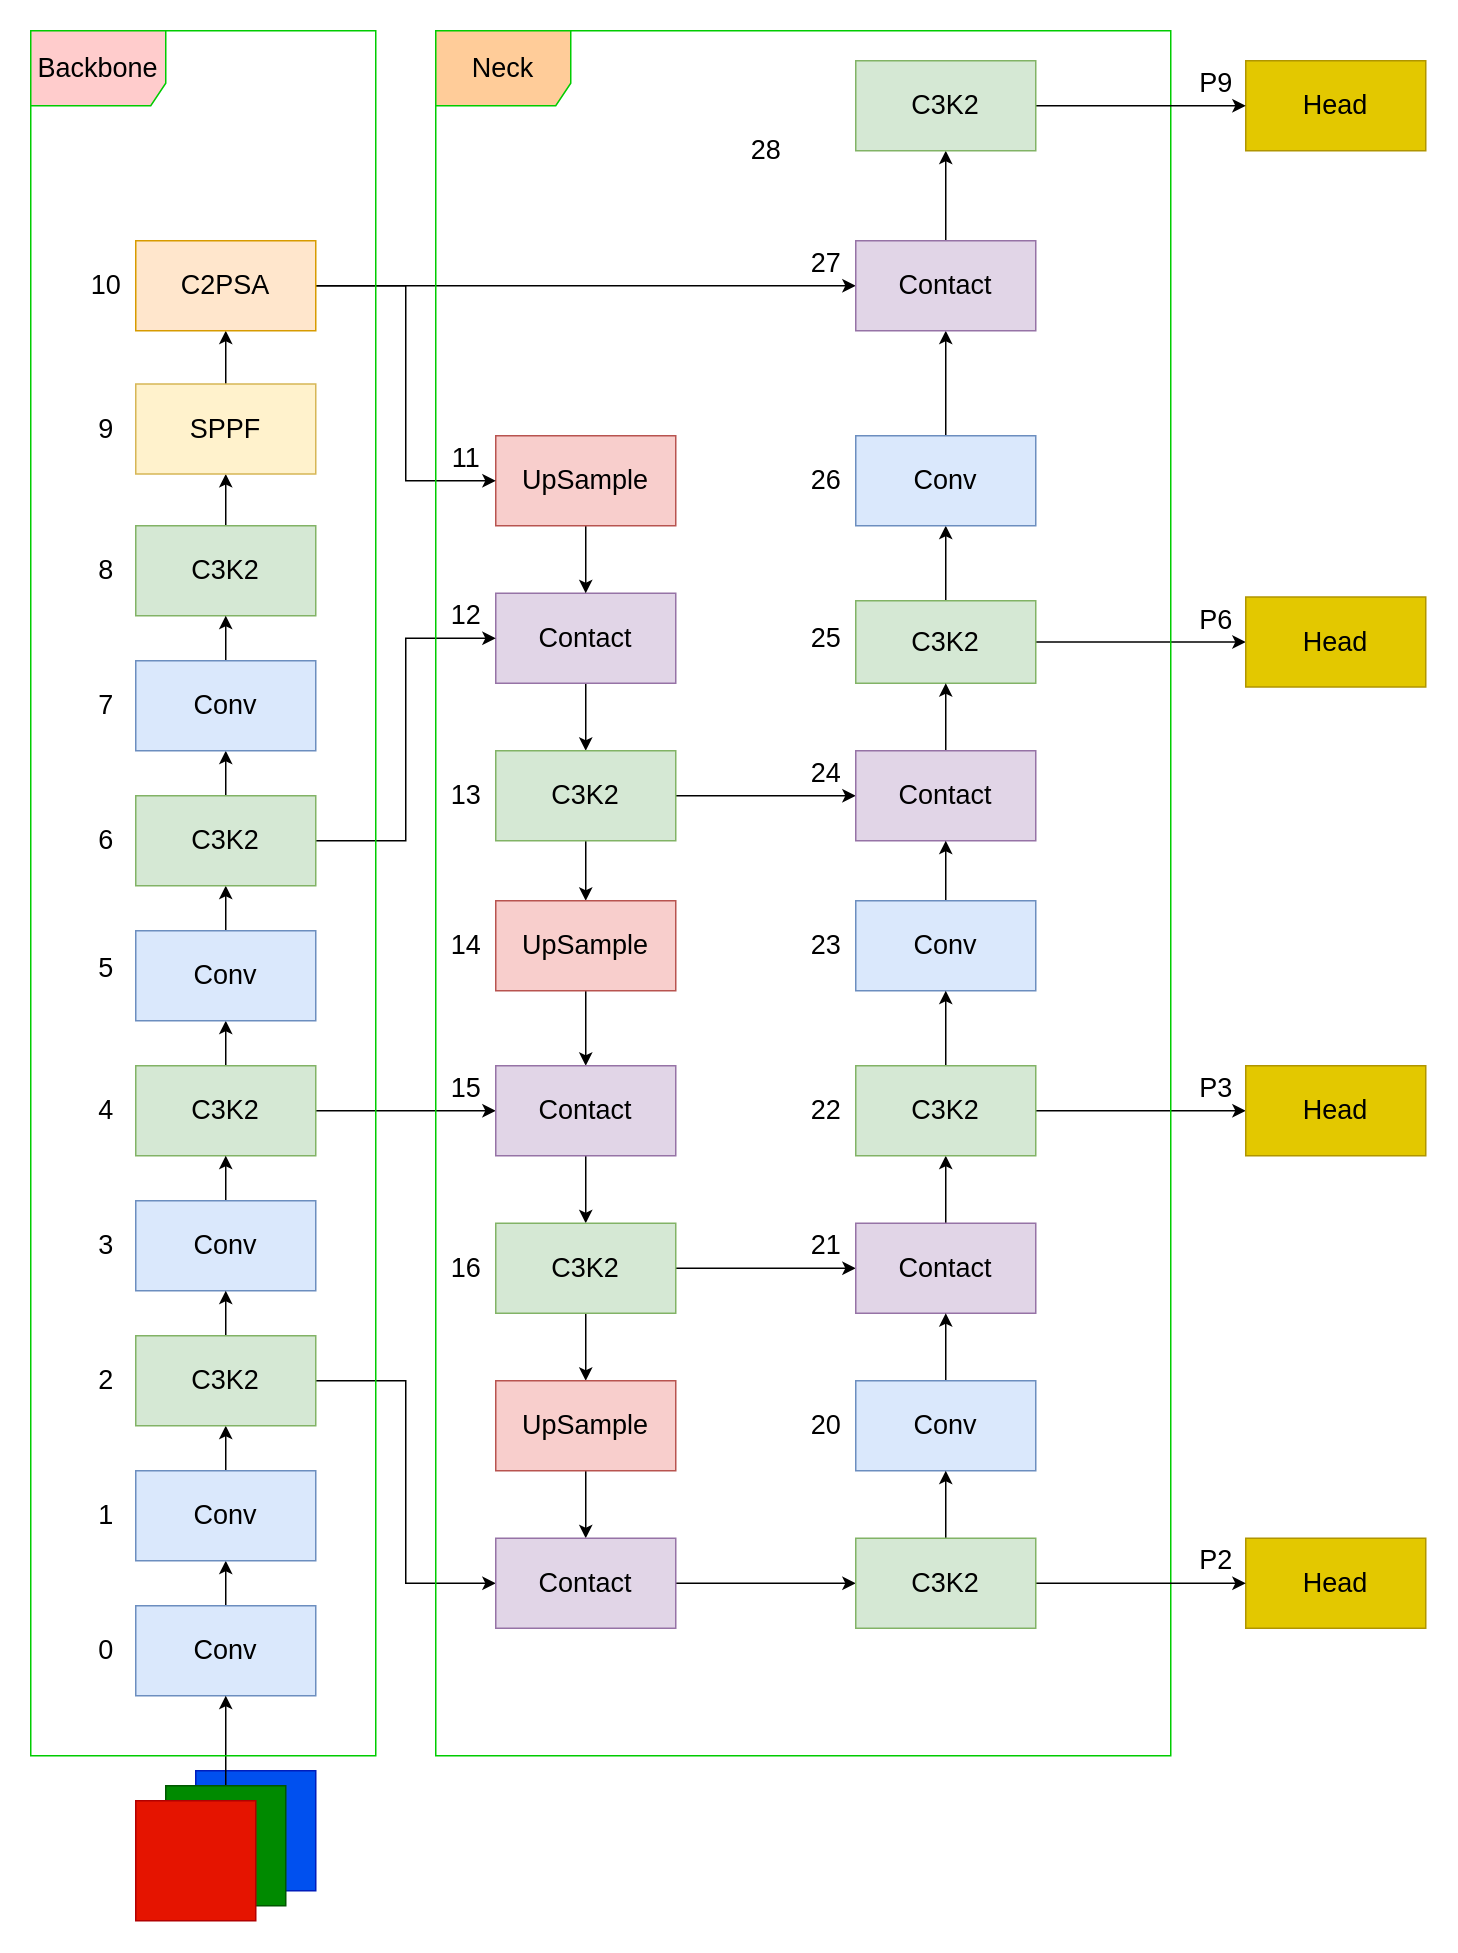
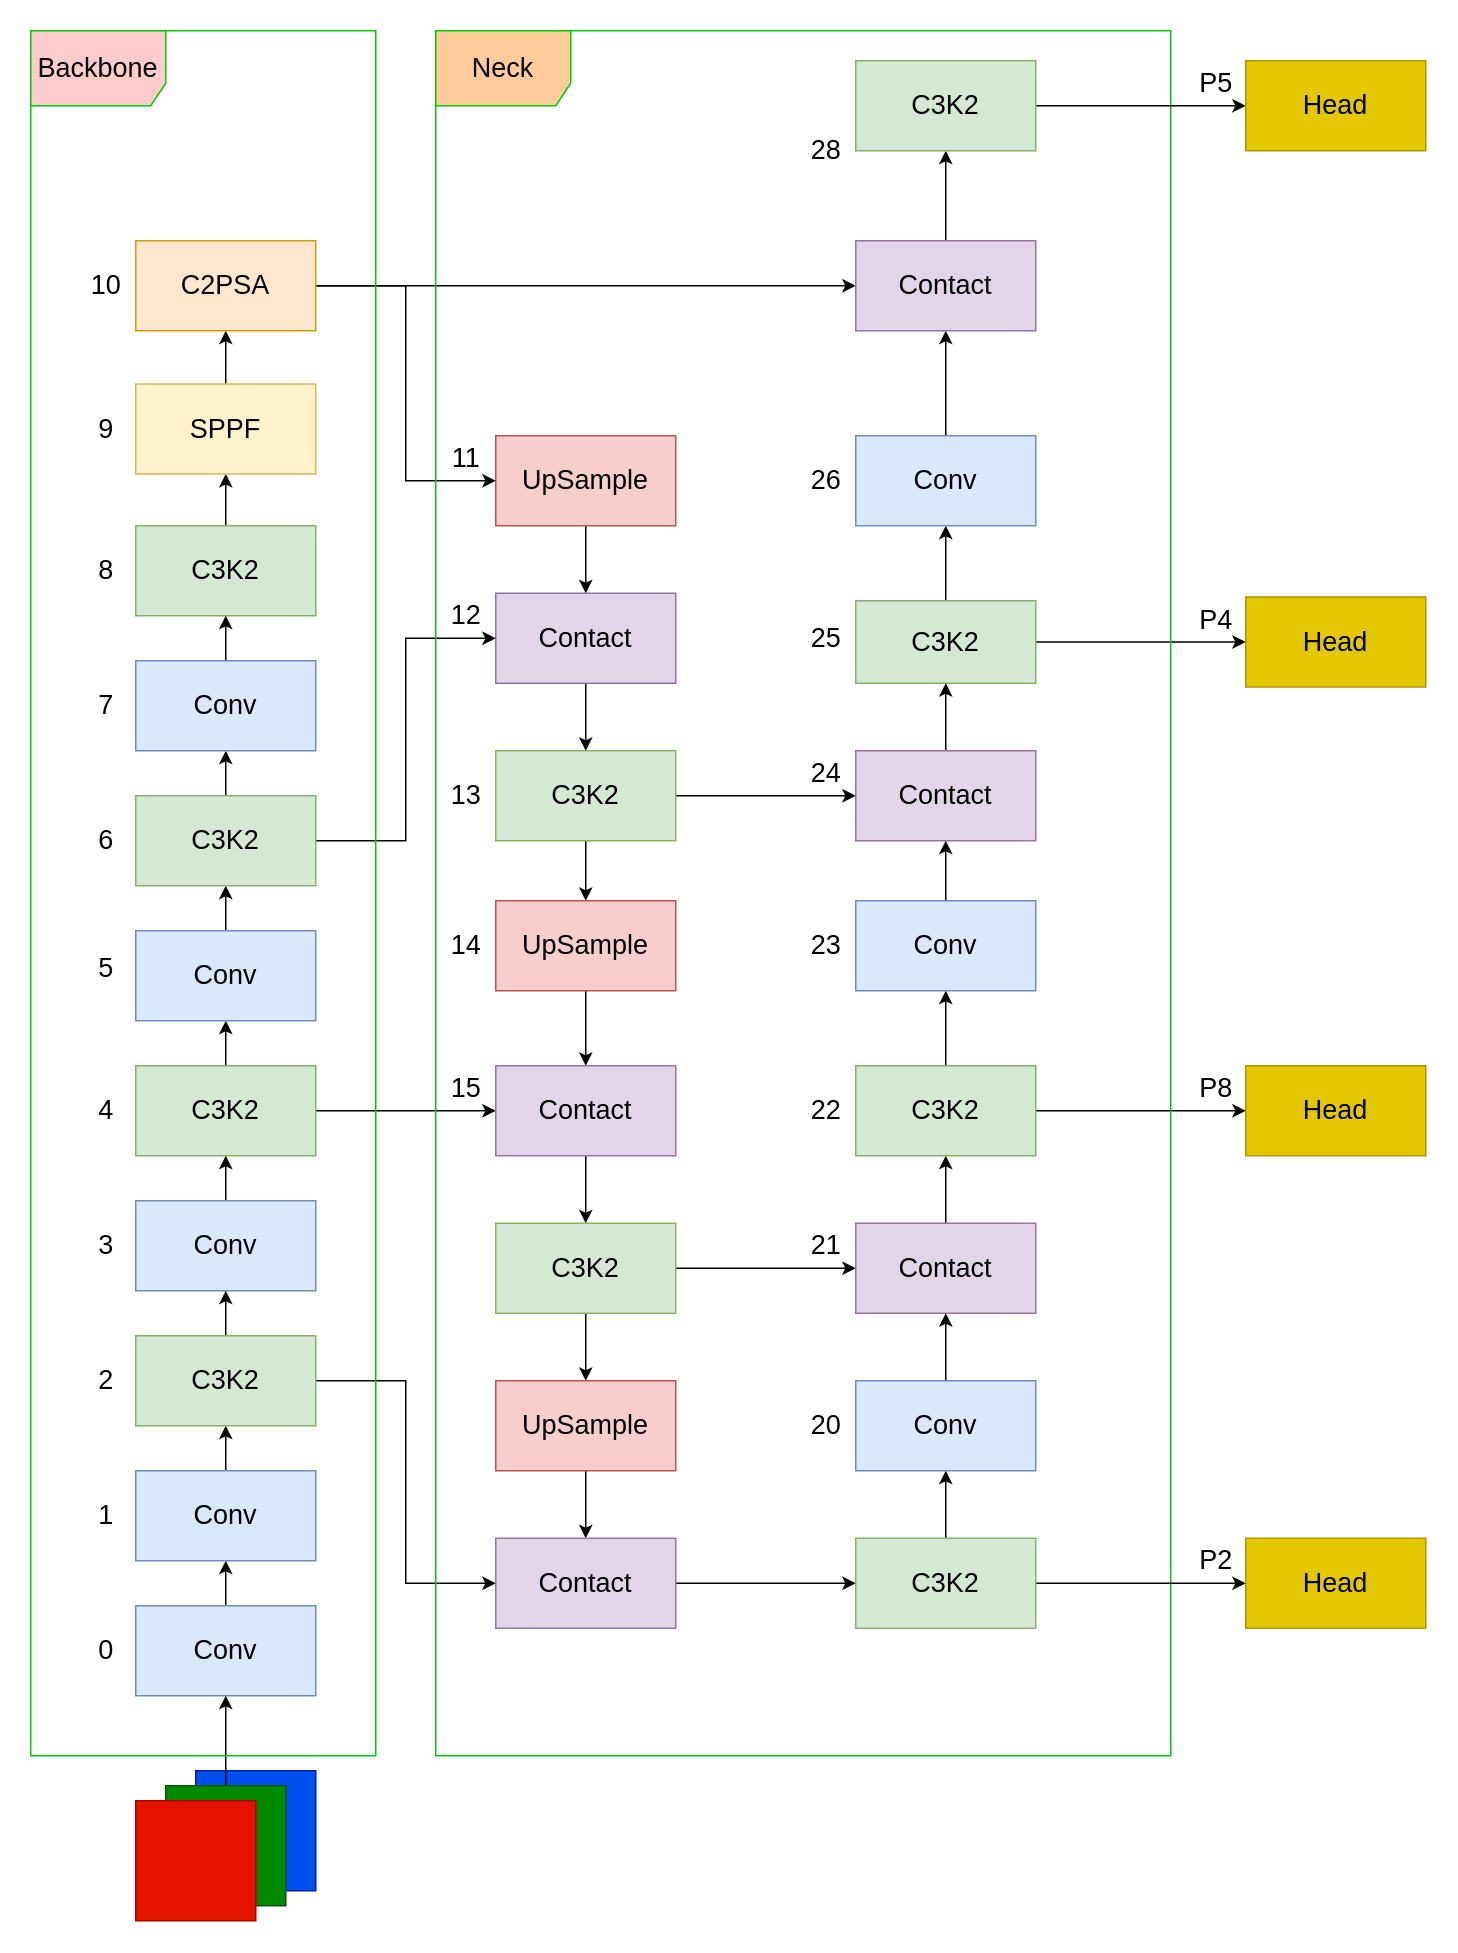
(1217, 83) -> (1217, 83)
(766, 151) -> (826, 151)
(826, 263) -> none
(1217, 620) -> (1217, 620)
(1217, 1088) -> (1217, 1088)
(466, 1268) -> none
